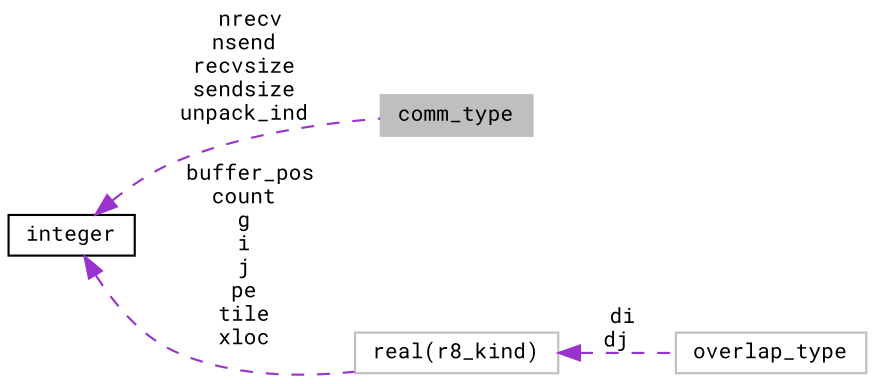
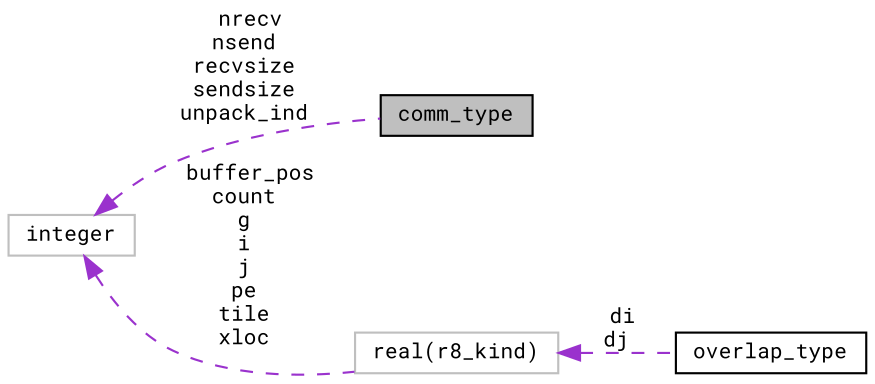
(457, 116) -> (457, 116)
(72, 235) -> (72, 235)
(771, 353) -> (771, 353)
